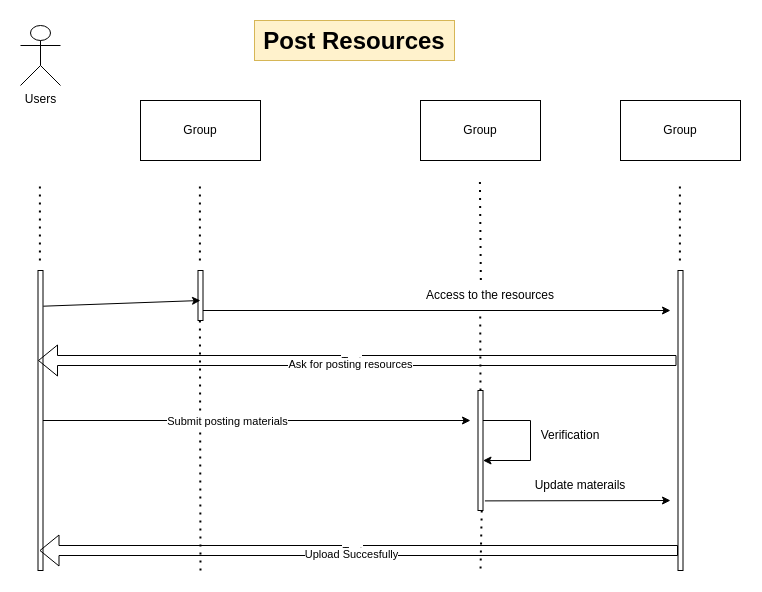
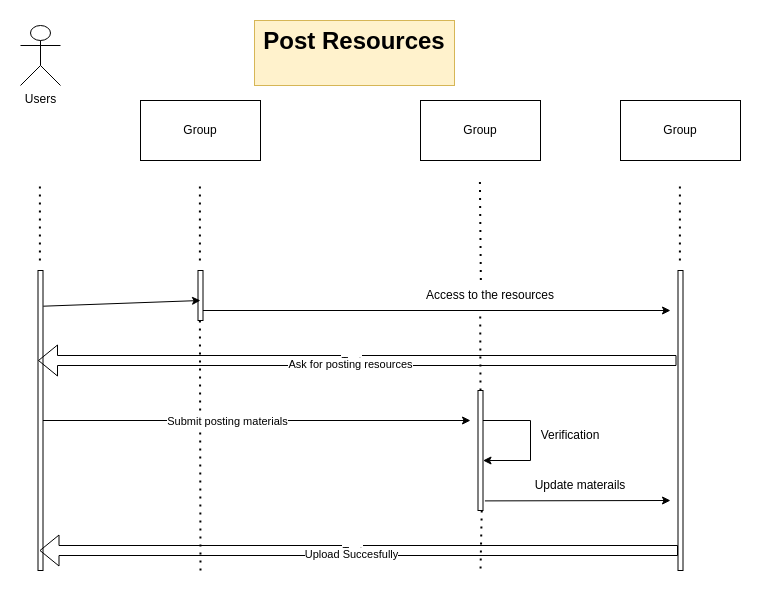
(355, 41) -> (355, 53)
